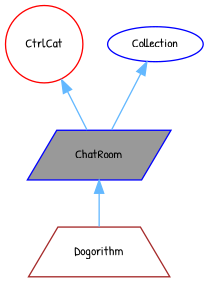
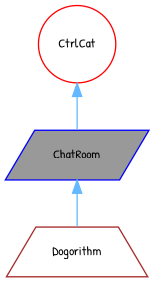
(155, 44) -> none
